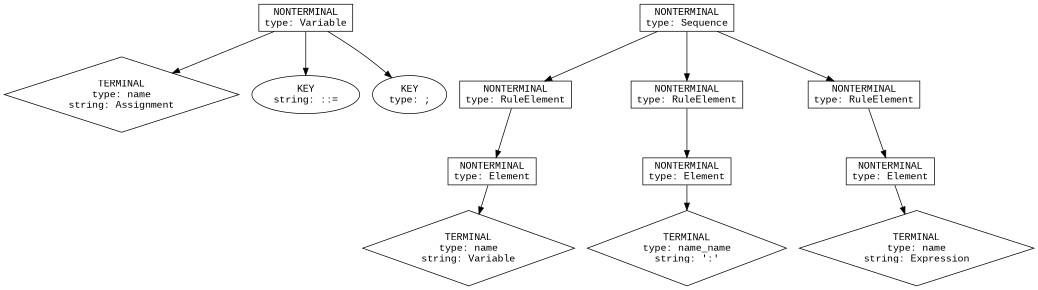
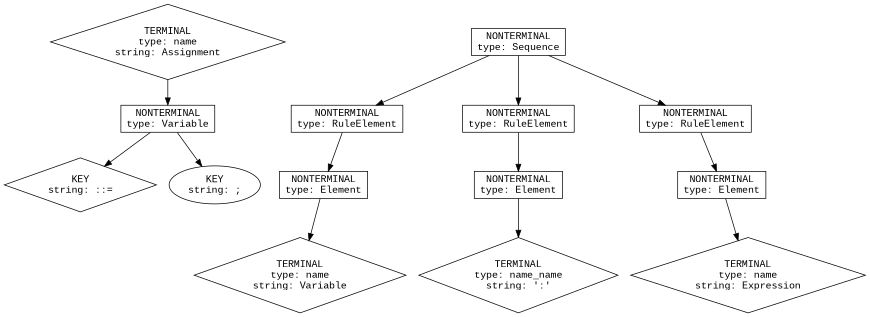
(227, 51) -> (168, 89)
(306, 95) -> (80, 185)
(410, 95) -> (215, 185)
